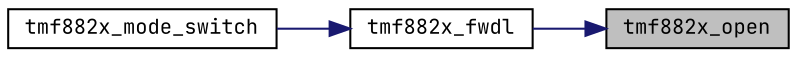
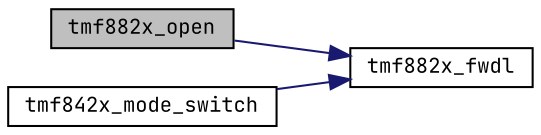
(142, 29) -> (142, 107)
(559, 29) -> (282, 47)
